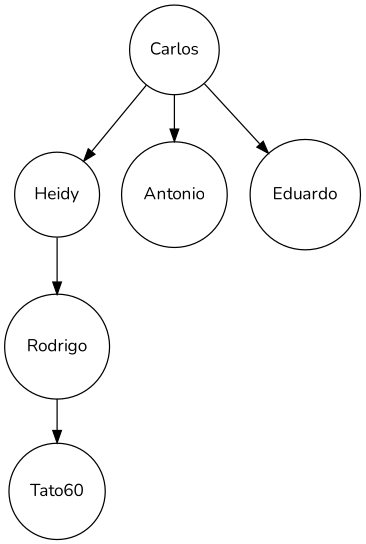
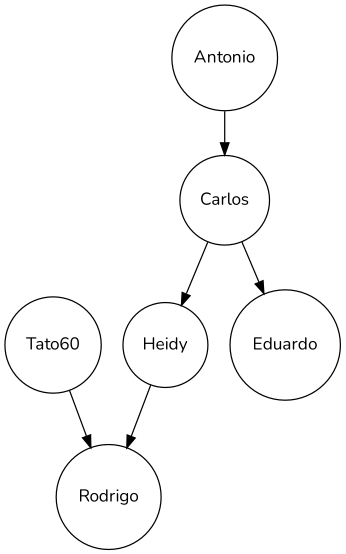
(174, 112) -> (225, 127)
(57, 415) -> (78, 413)
